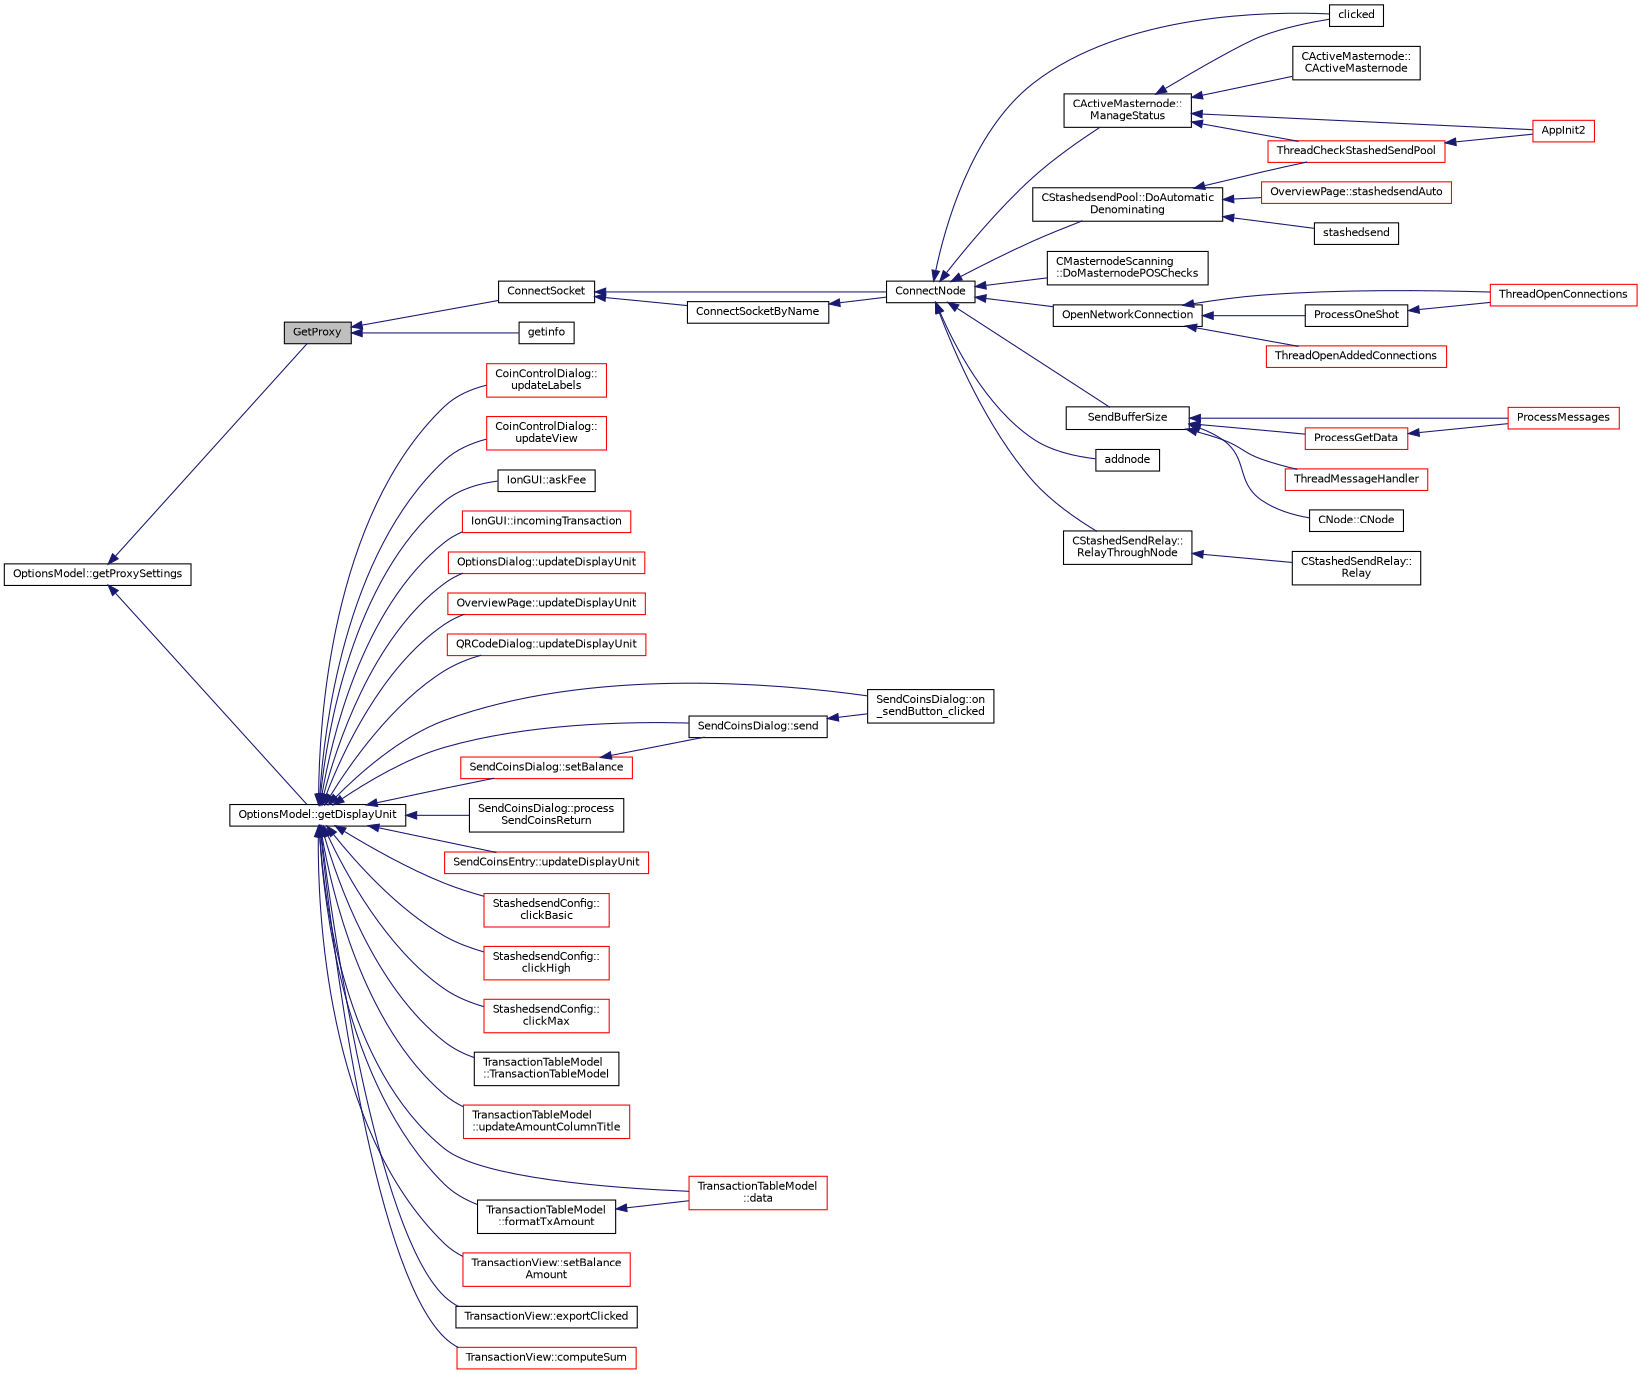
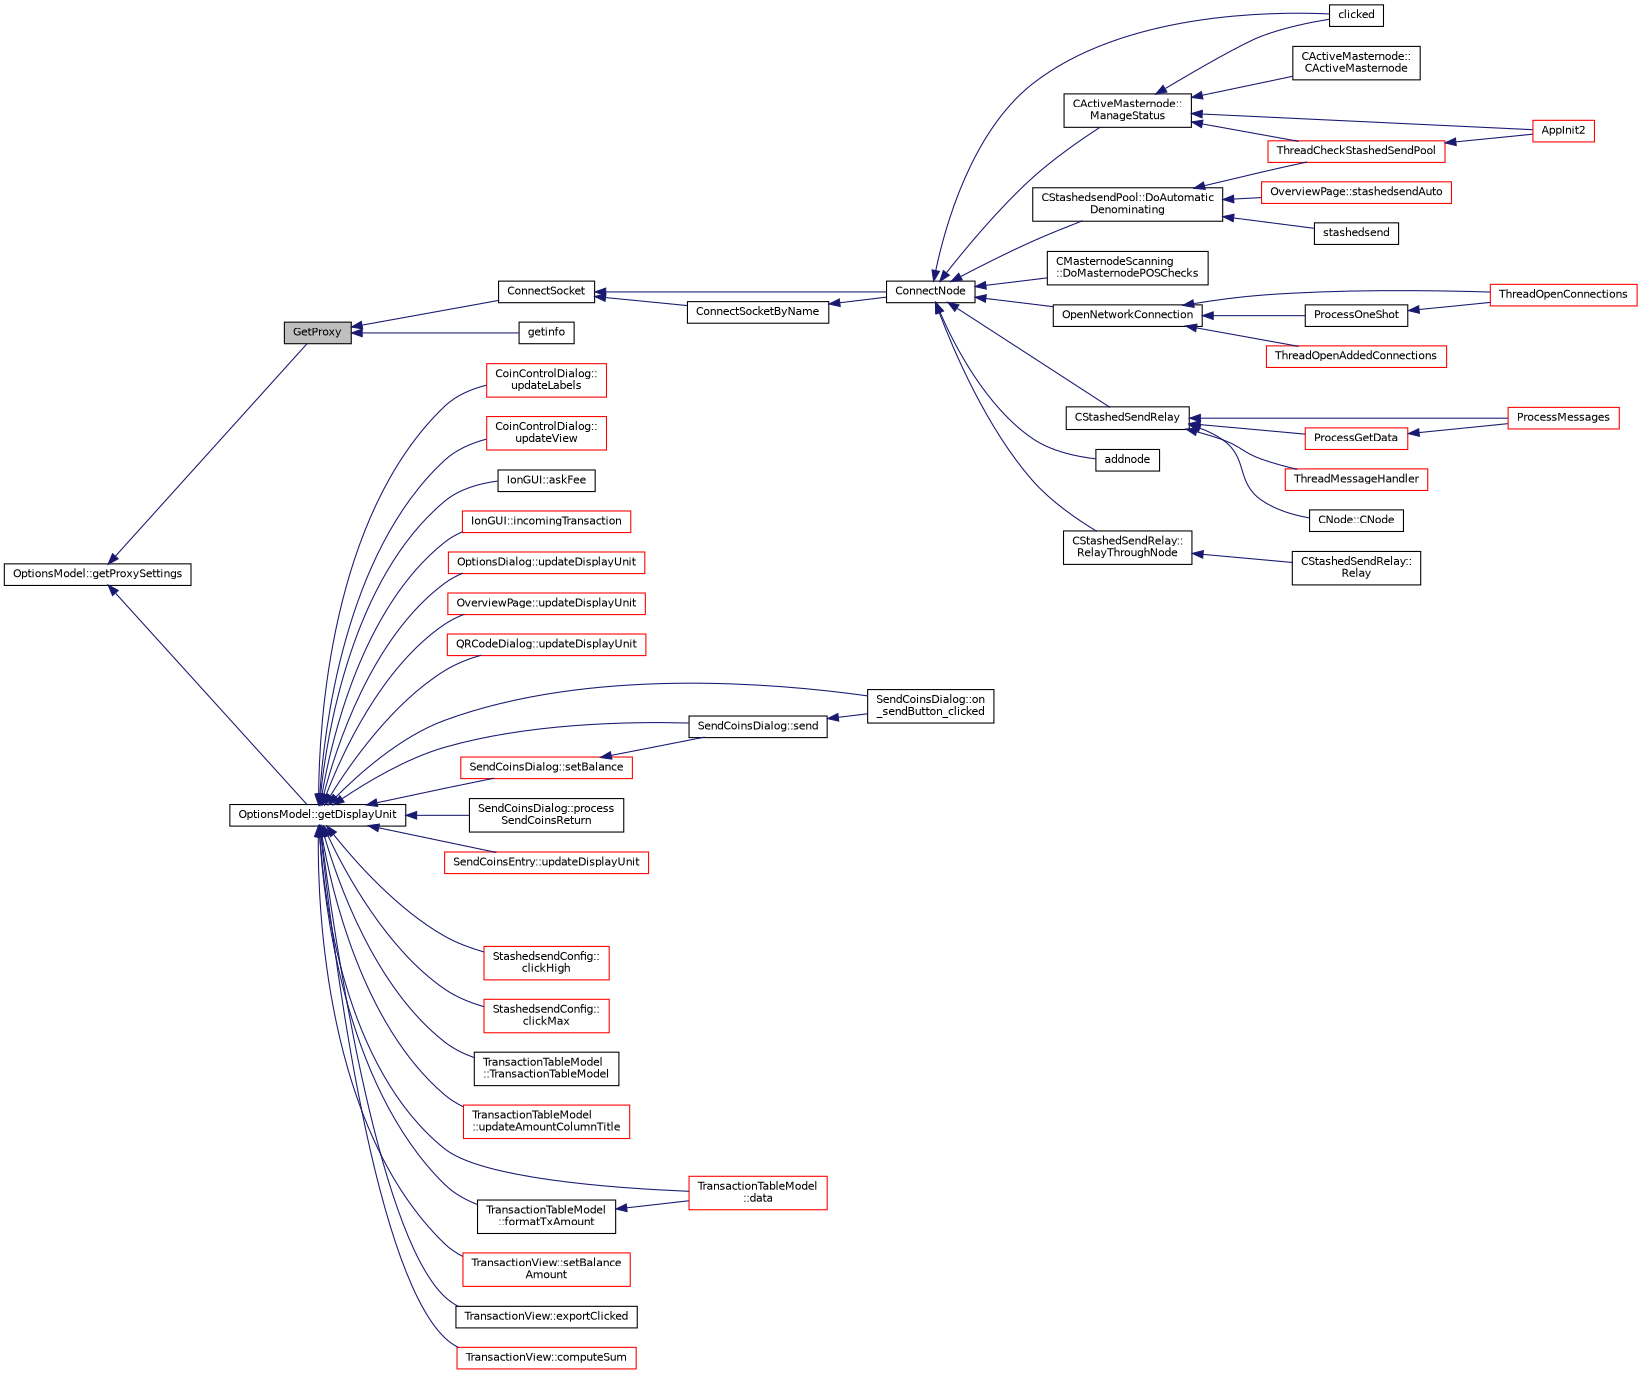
(1128, 418) -> (1128, 418)
(547, 910) -> none
